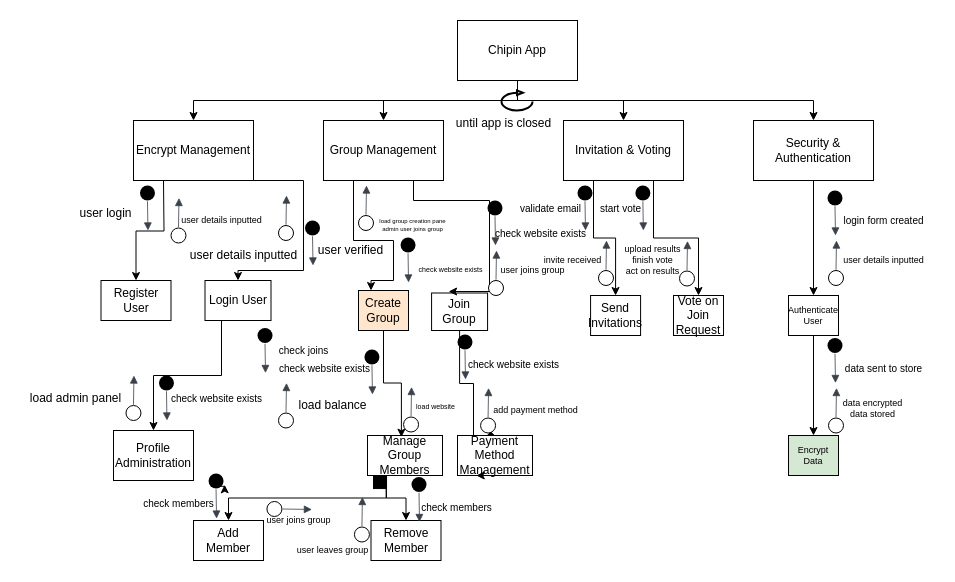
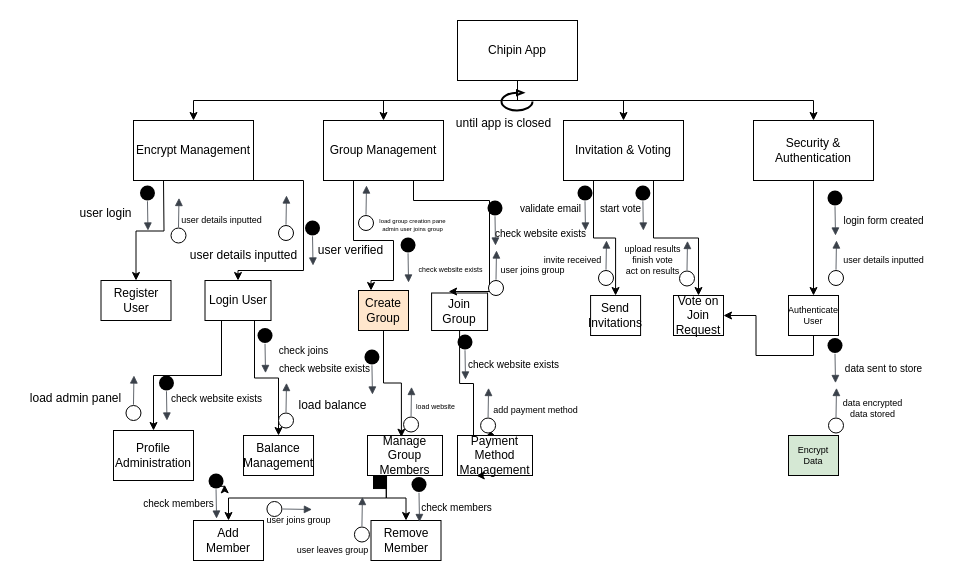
none -> (264, 378)
(814, 391) -> (756, 353)
none -> (279, 456)
